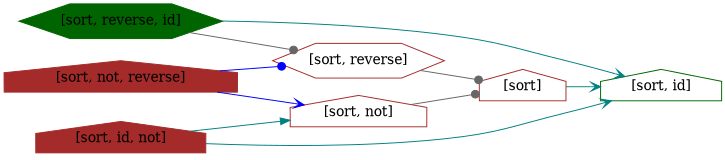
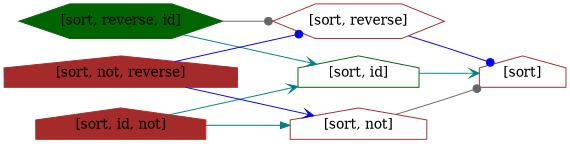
(448, 75) -> (448, 48)
(578, 87) -> (444, 73)
